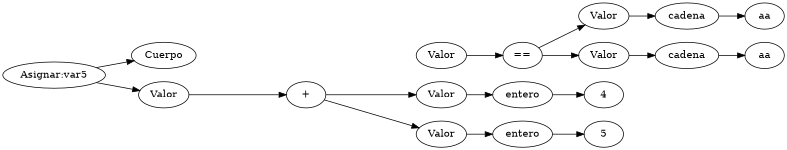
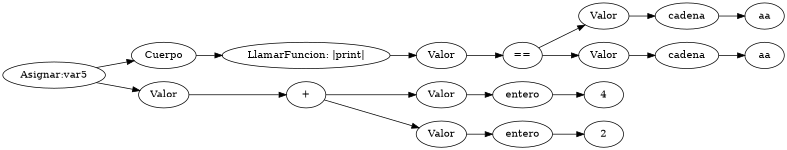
none -> (306, 55)
(604, 134) -> (604, 134)
